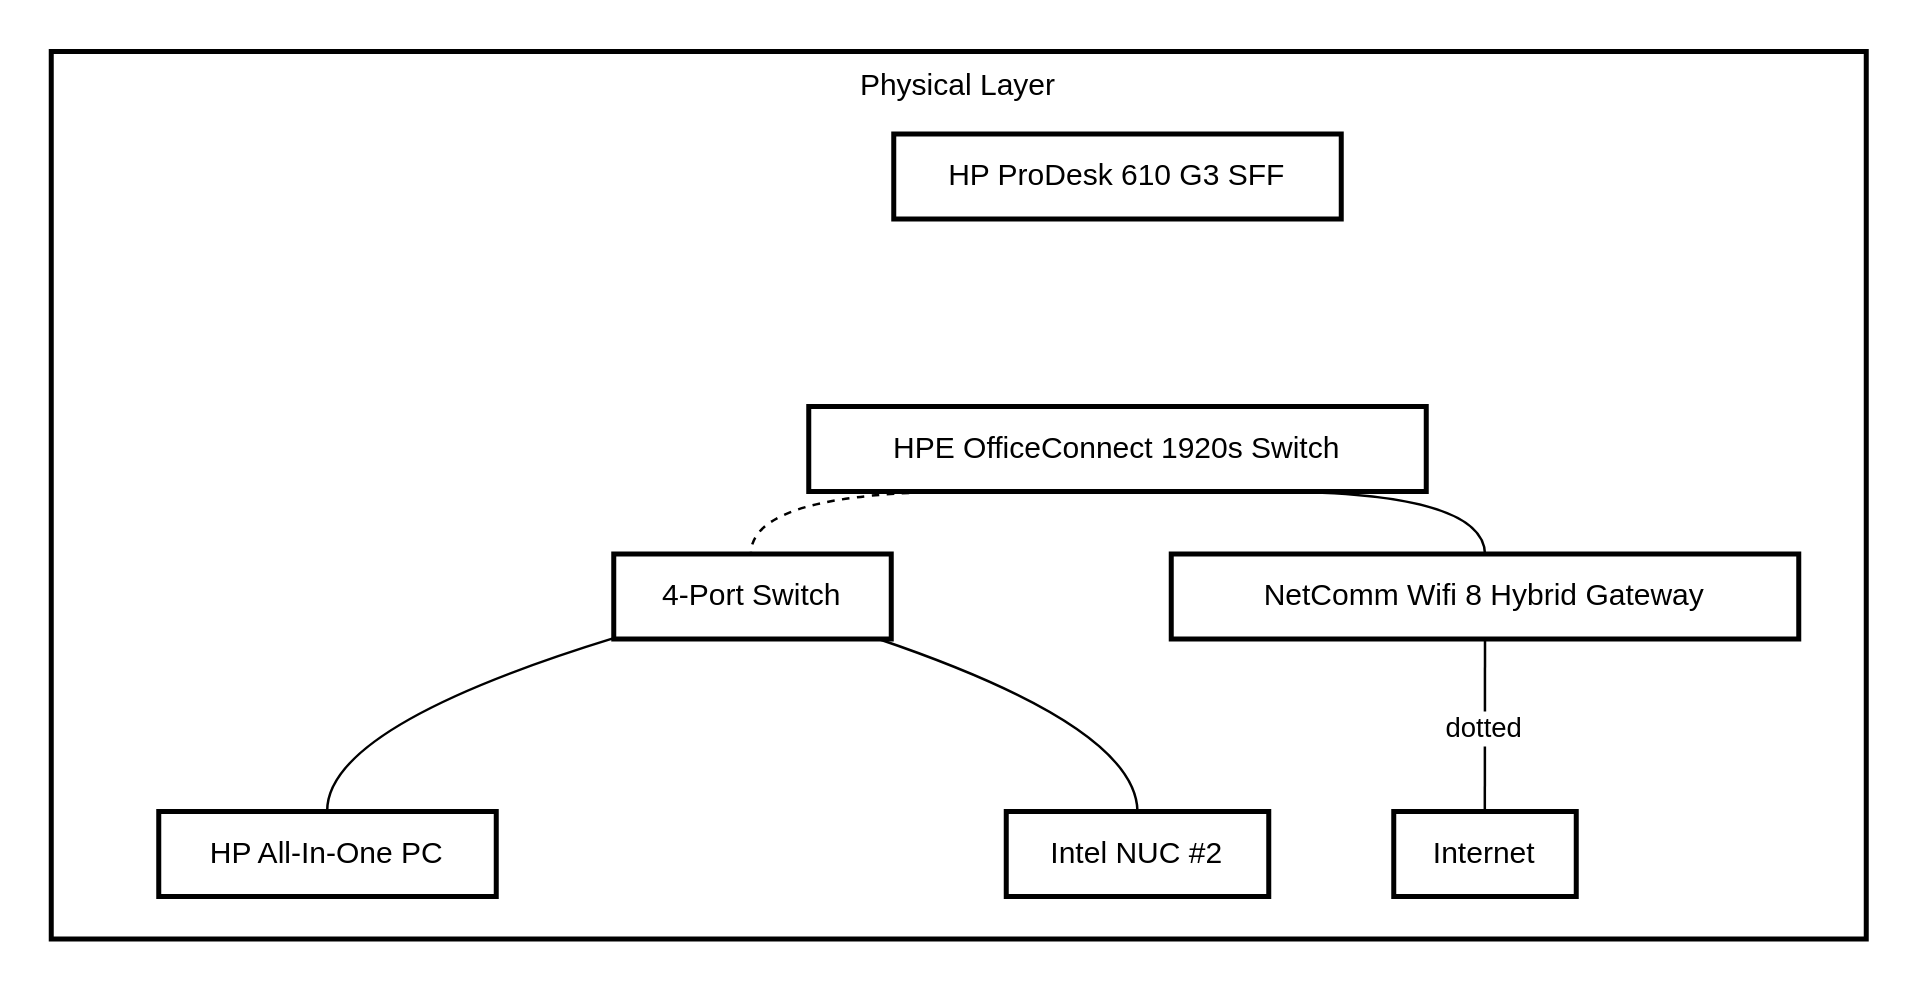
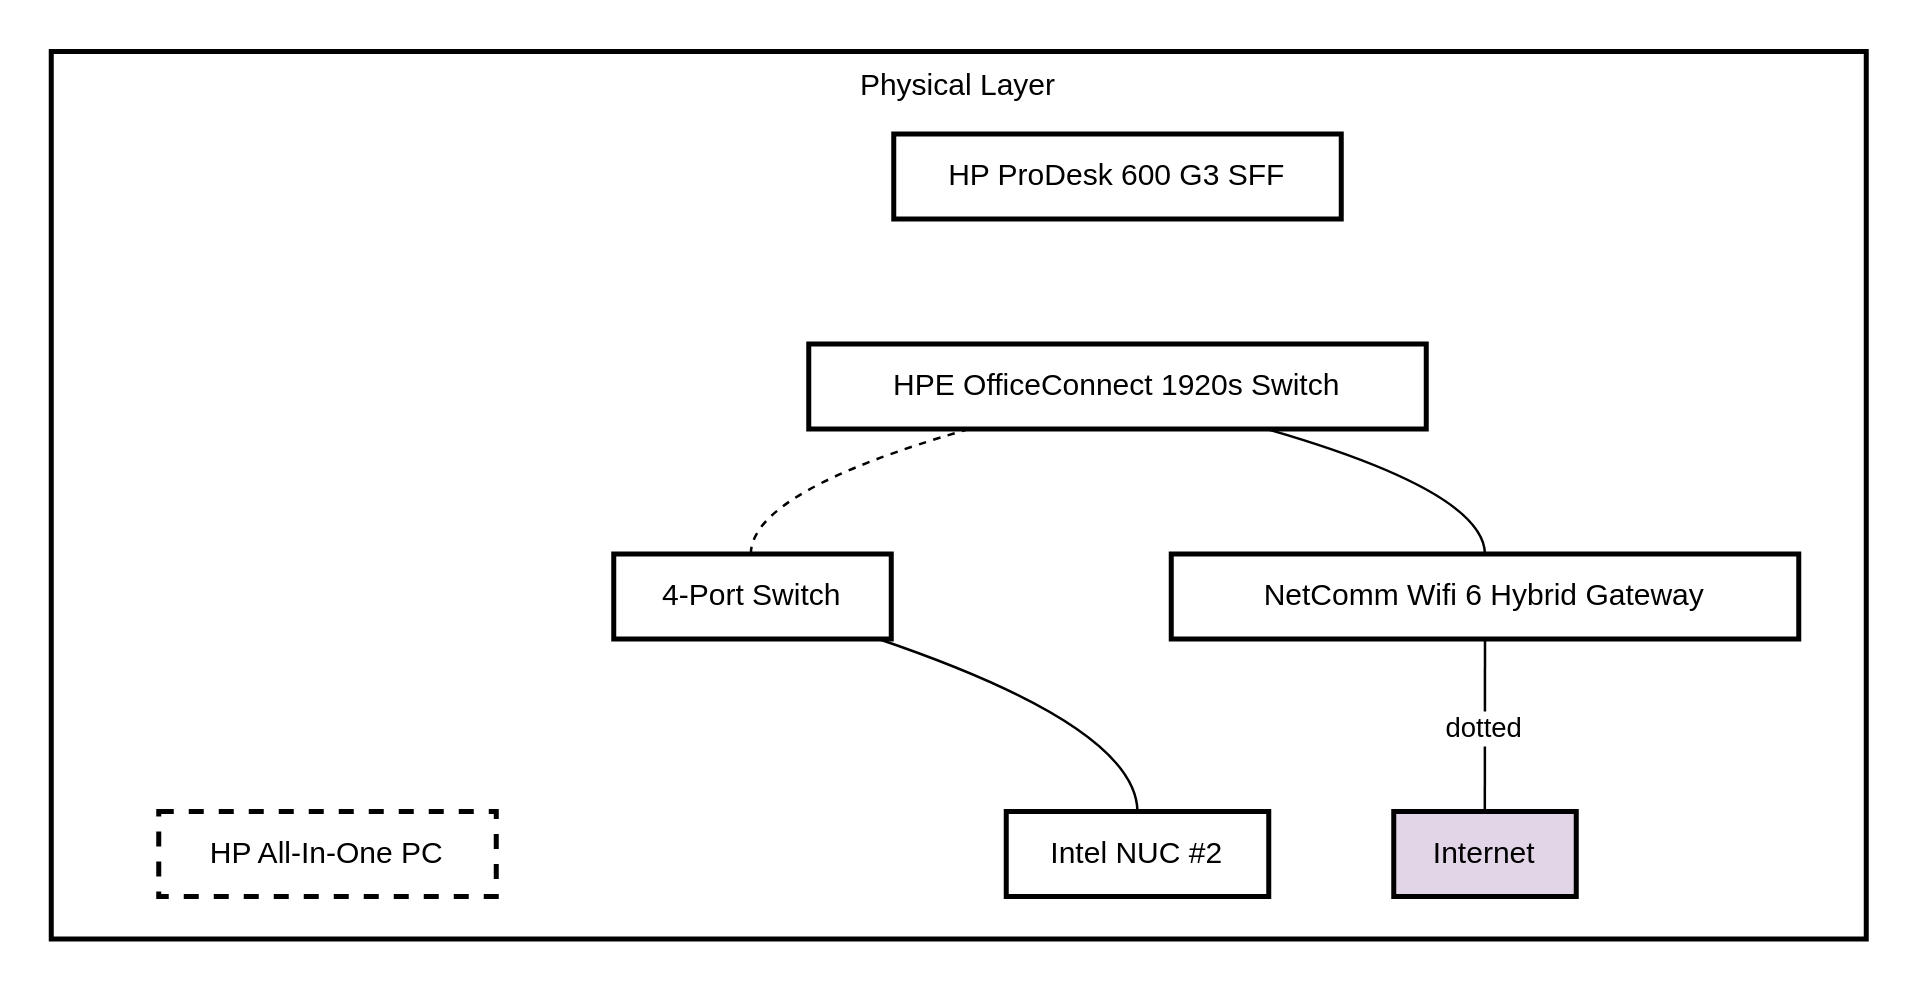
(1118, 176) -> (1118, 176)
(1118, 449) -> (1118, 386)
(1485, 596) -> (1485, 596)
(449, 699) -> none
(328, 854) -> (328, 854)
(1485, 854) -> (1485, 854)
